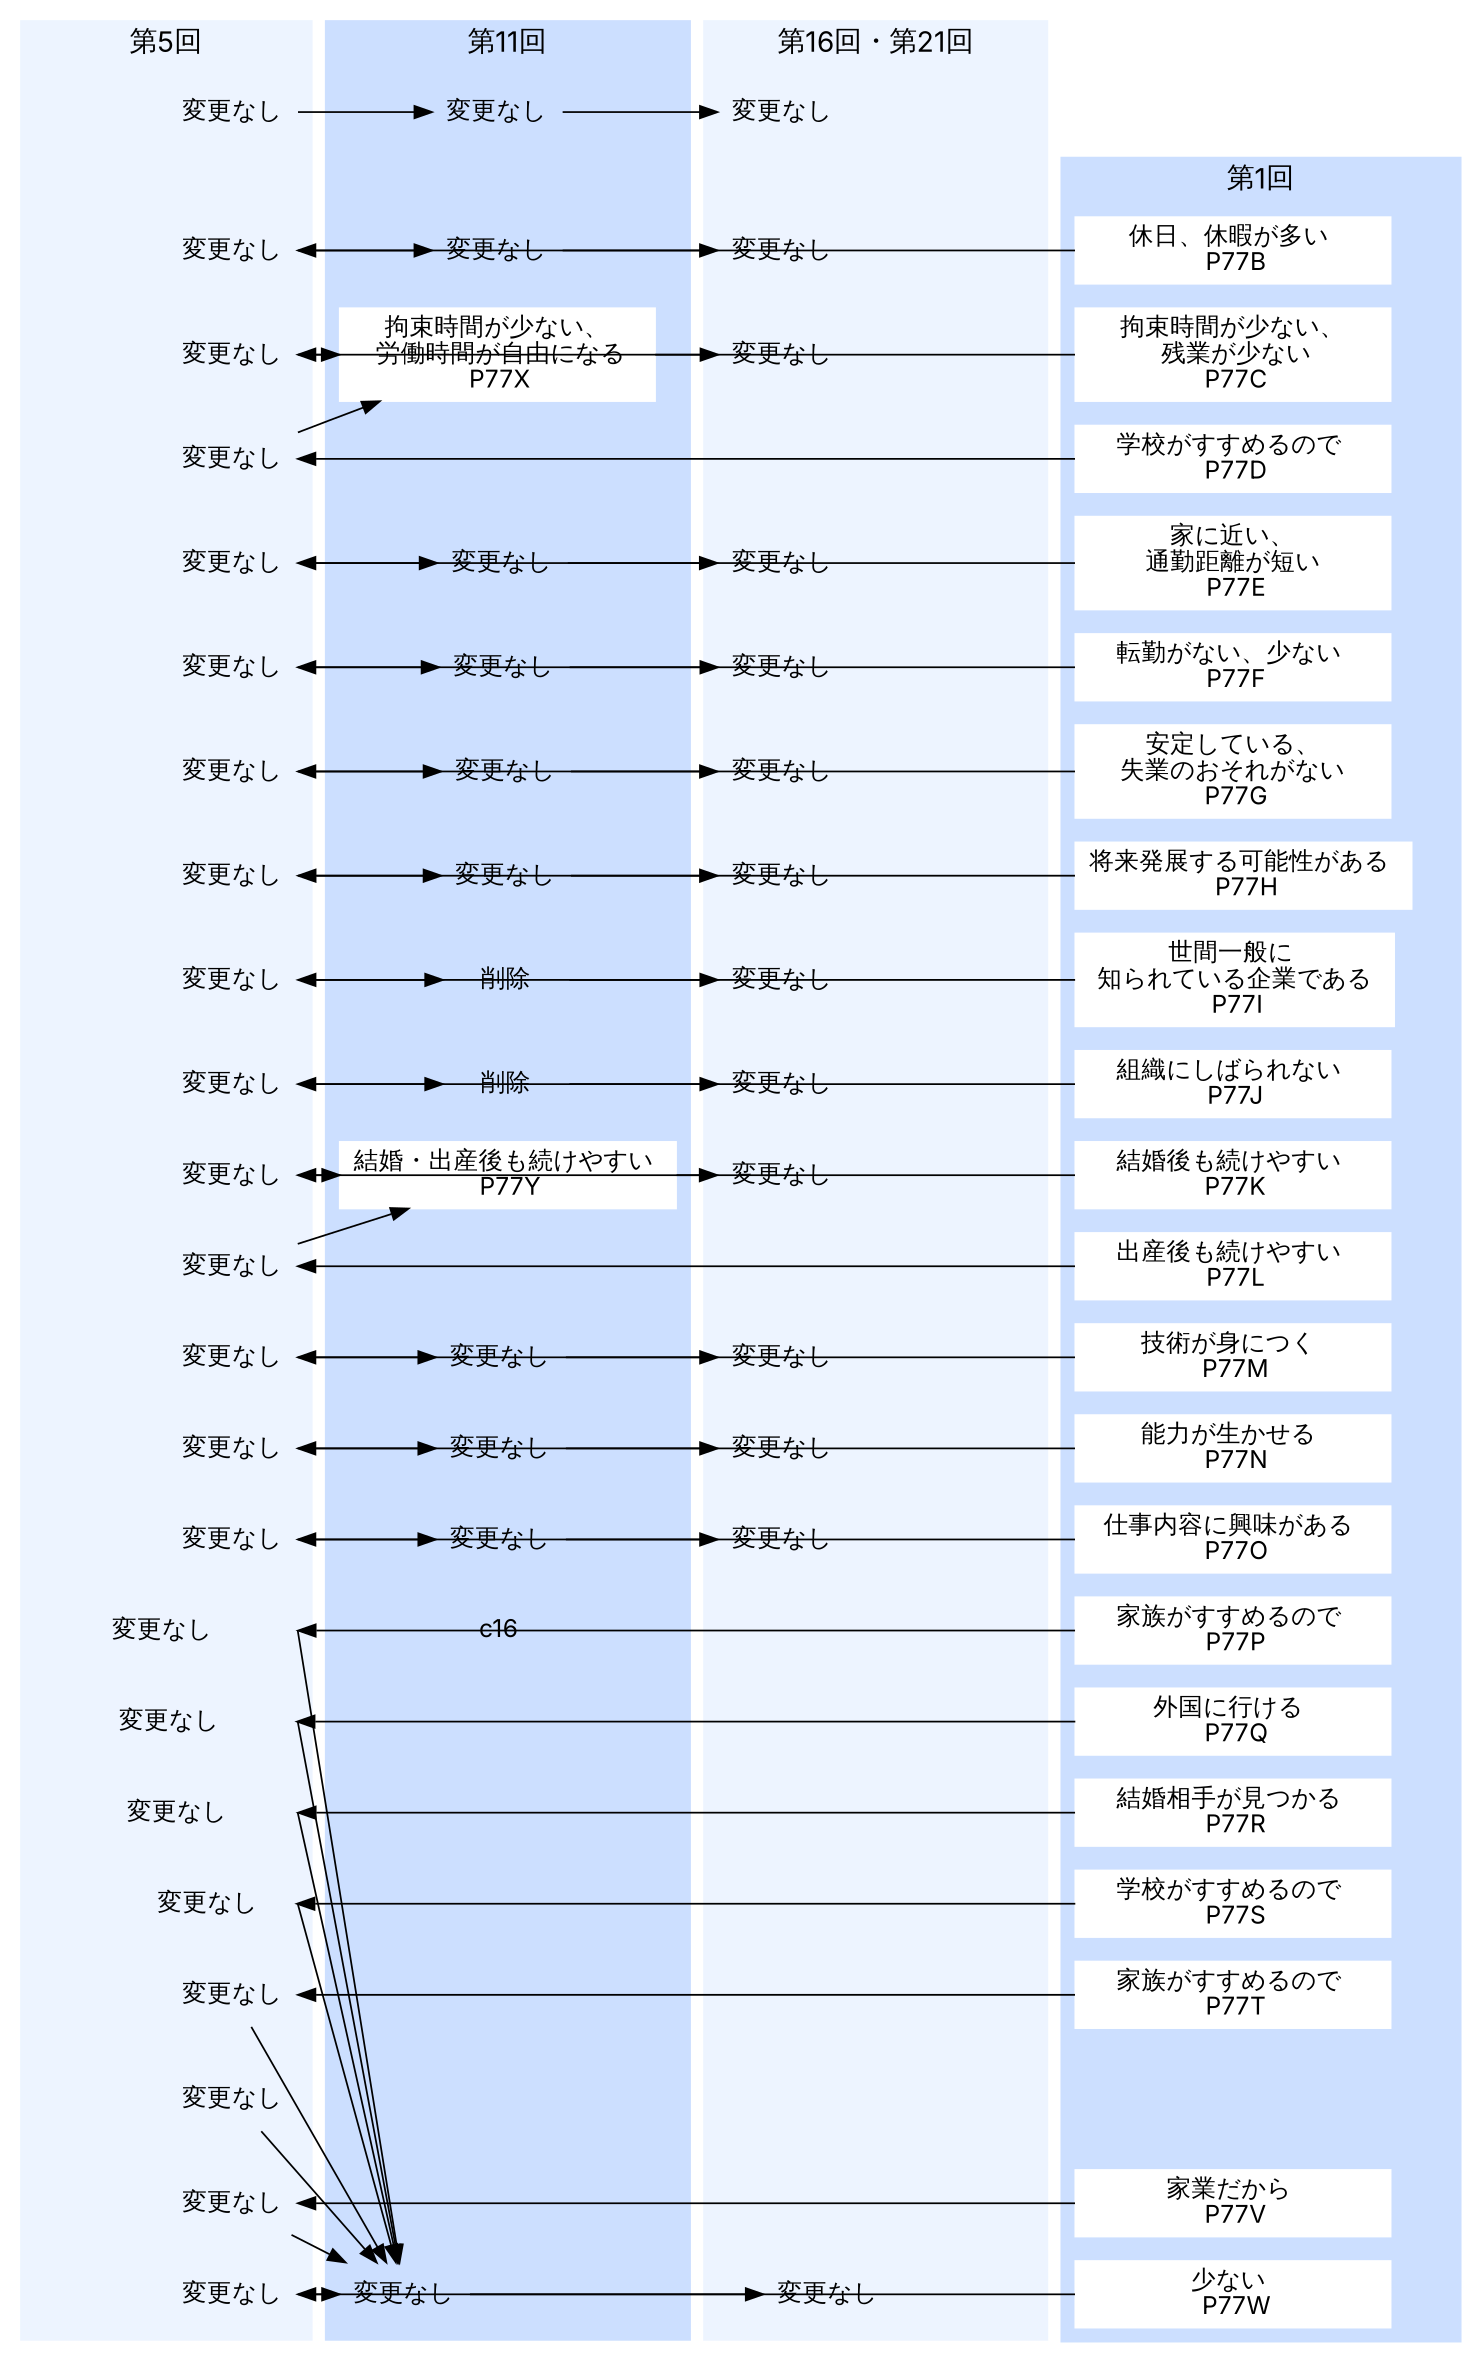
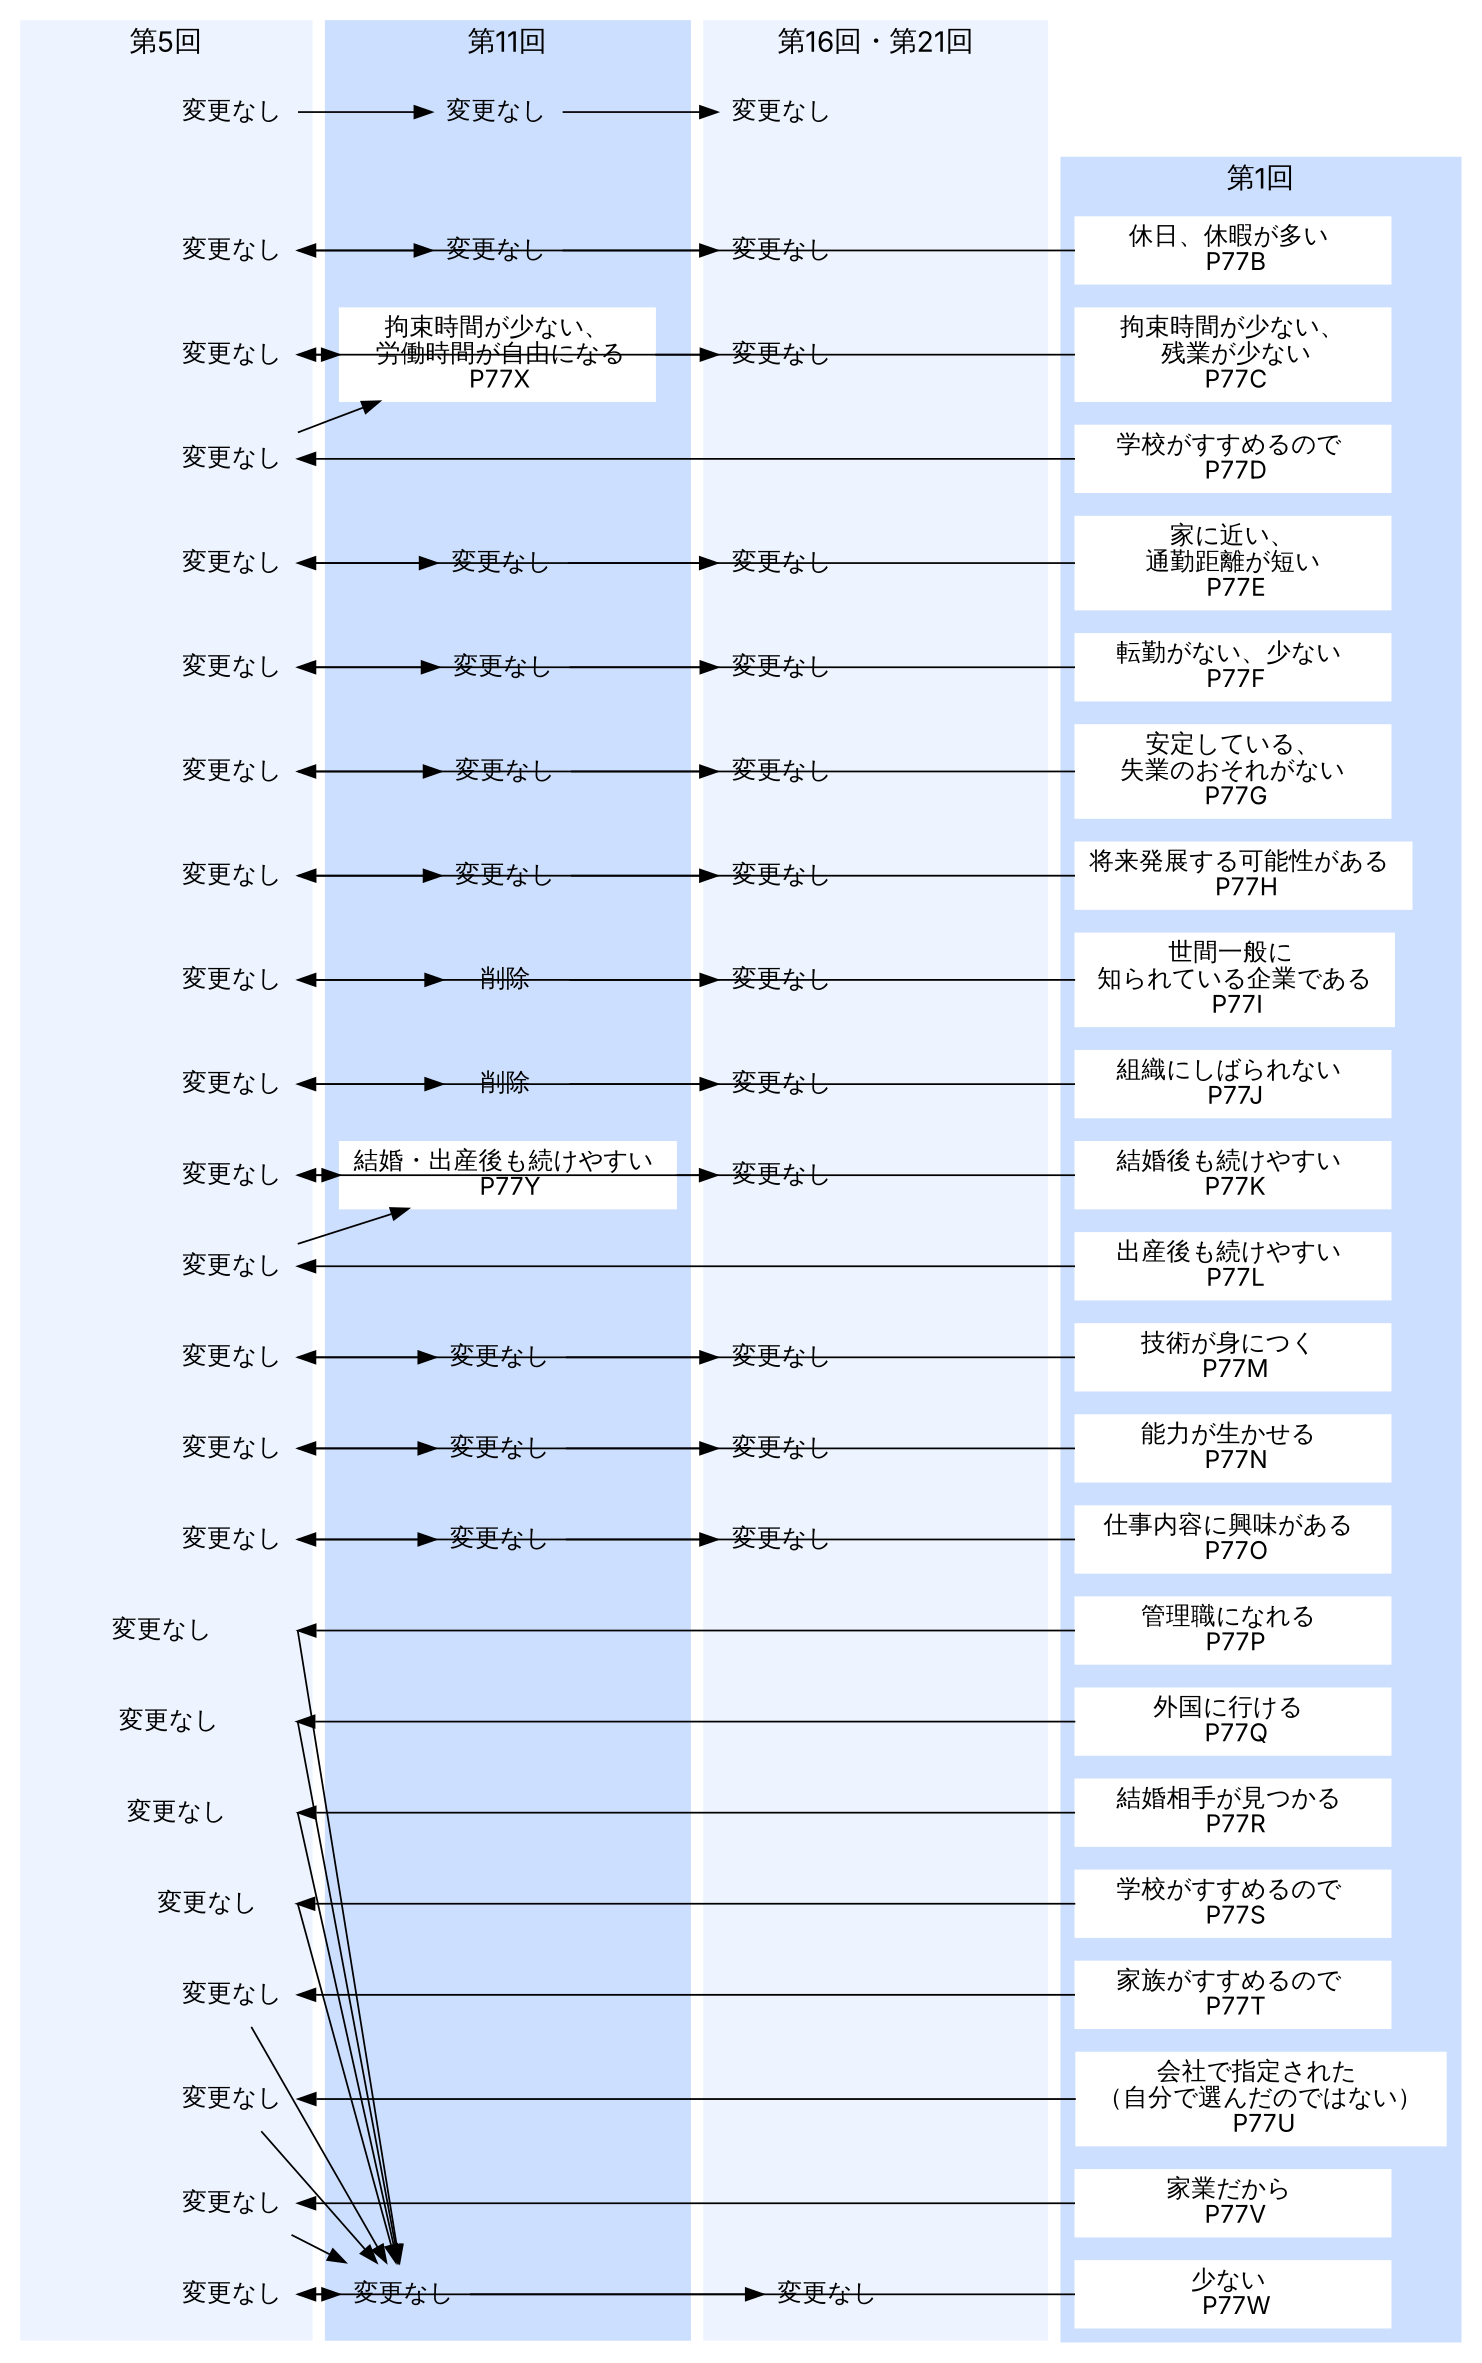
(499, 1631) -> none
(1233, 1631) -> (1233, 1631)
none -> (1261, 2099)
